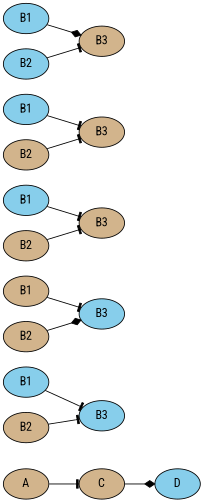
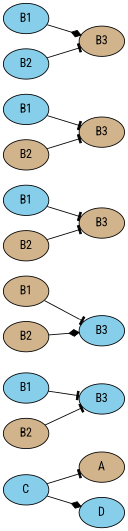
(62, 484) -> (62, 479)
(102, 484) -> (26, 490)
